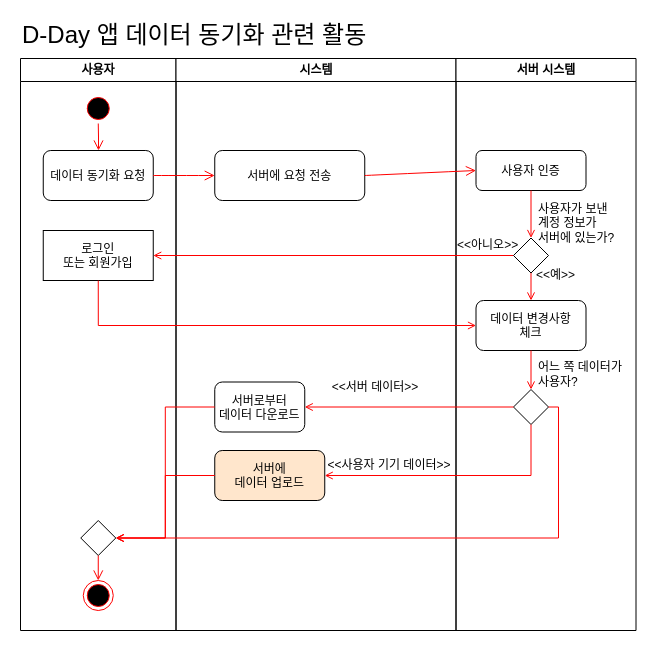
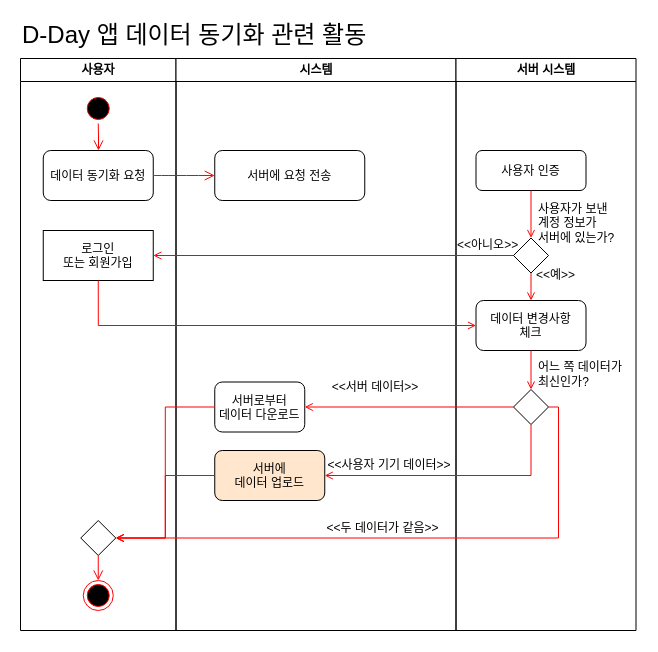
(419, 173) -> none
(583, 375) -> (583, 375)
none -> (383, 529)
